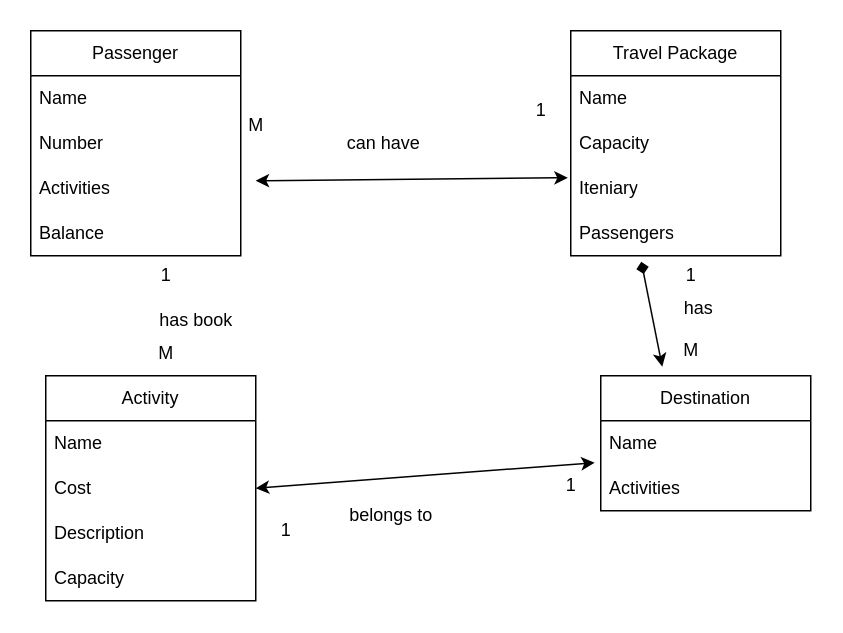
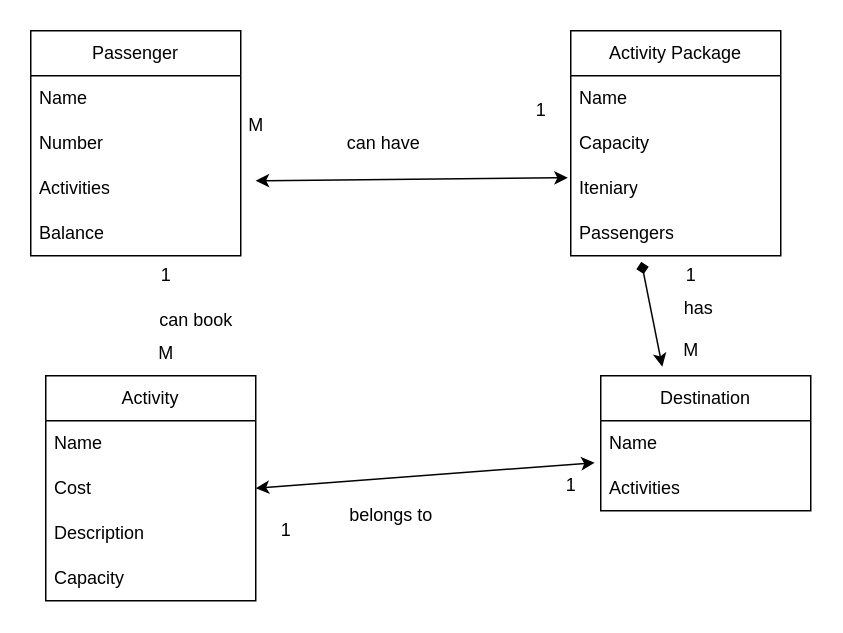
(676, 53) -> (676, 53)
(197, 320) -> (197, 320)
